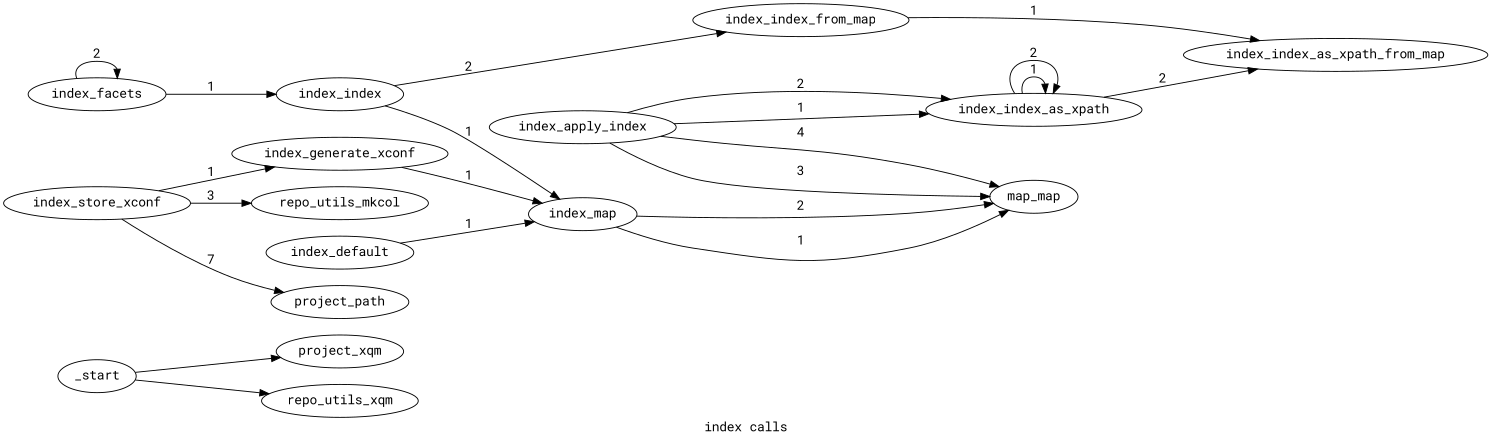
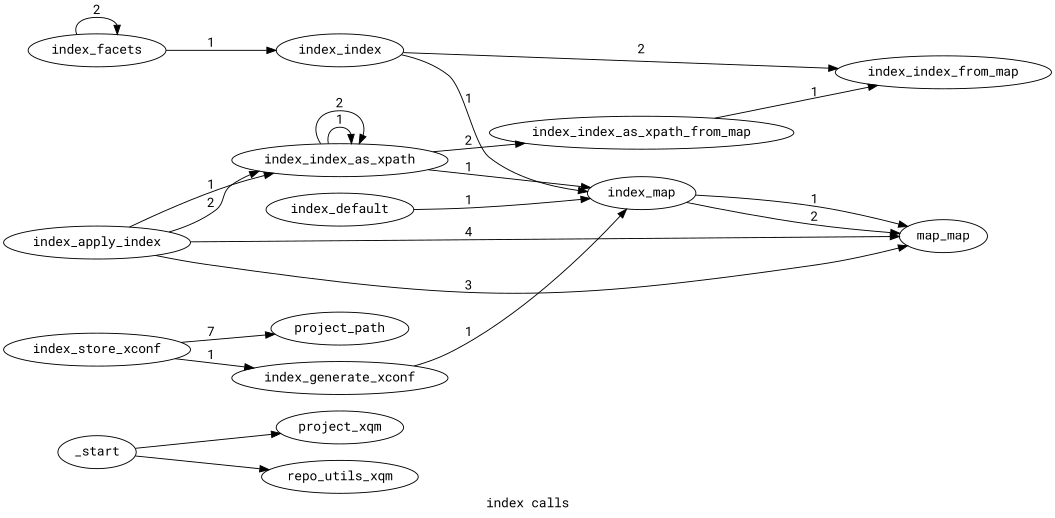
(1080, 21) -> (792, 103)
none -> (505, 178)
(340, 203) -> none
